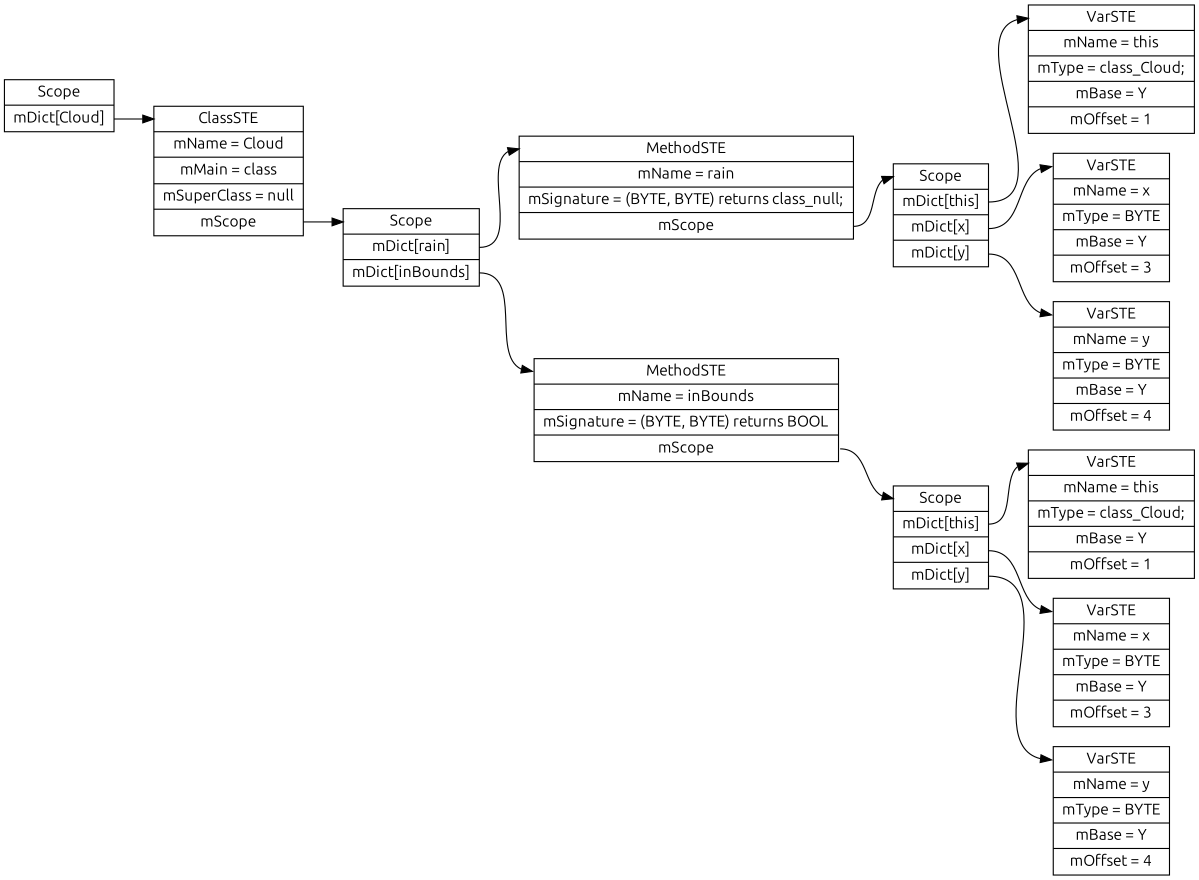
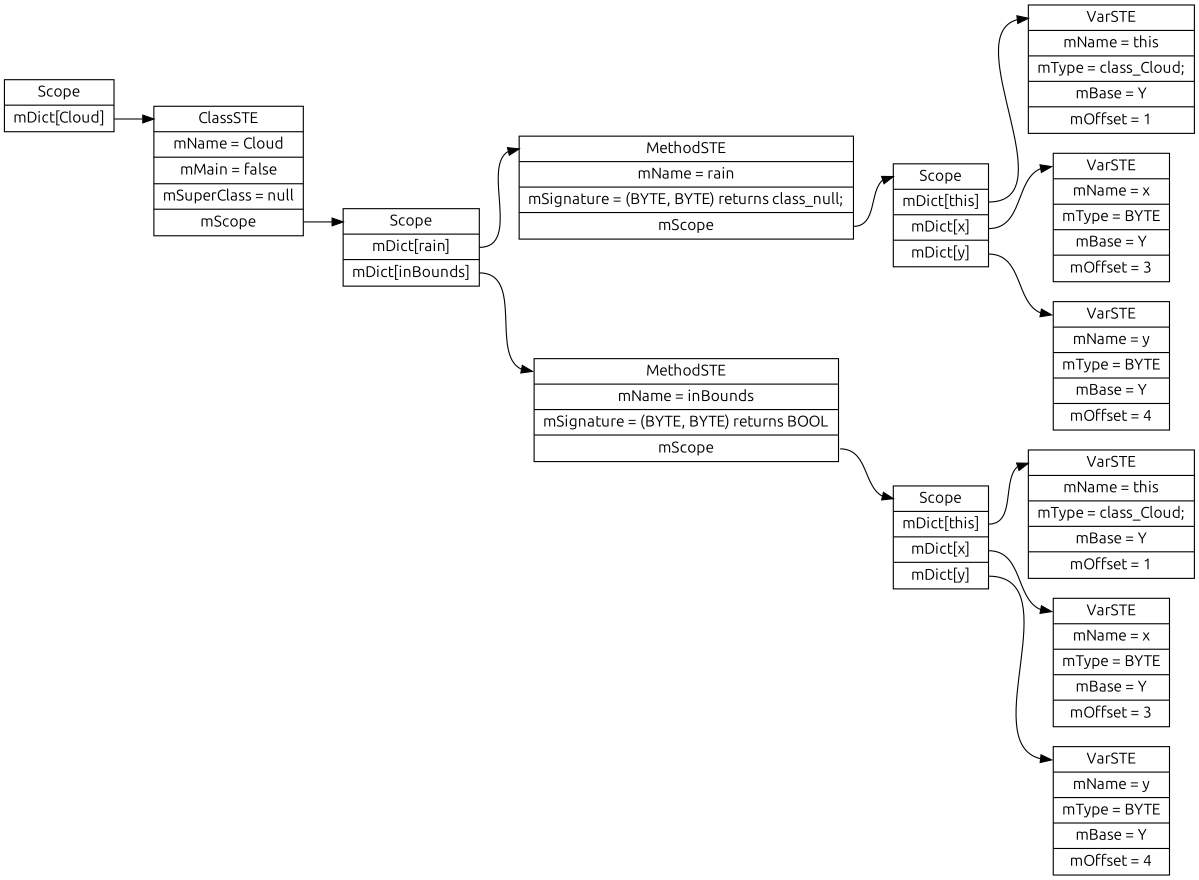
(229, 170) -> (229, 170)
